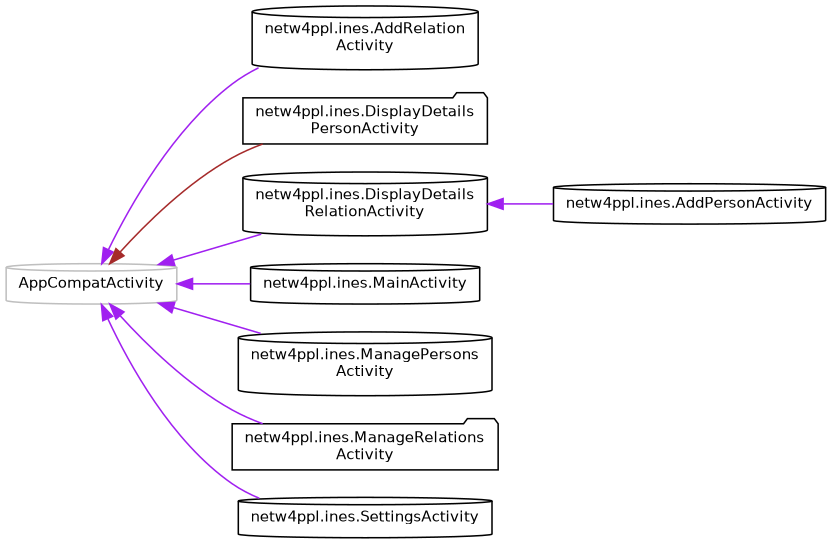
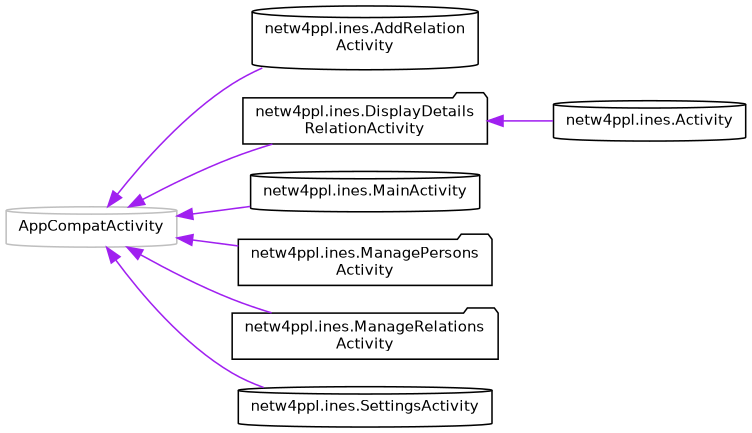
(365, 121) -> none
(365, 204) -> (365, 121)
(690, 204) -> (650, 121)
(365, 364) -> (365, 262)
